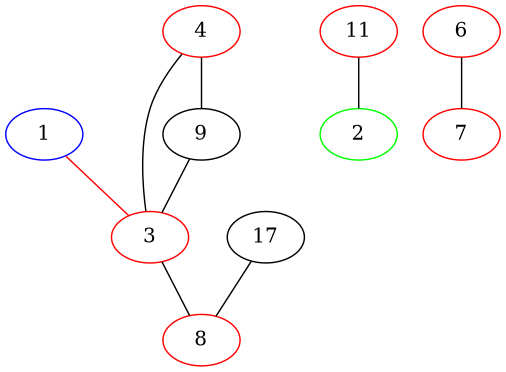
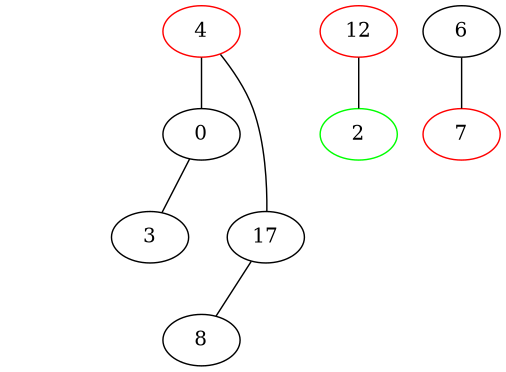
(359, 31) -> (359, 31)
(462, 31) -> (462, 31)
(146, 128) -> (259, 128)
(44, 134) -> none
(202, 134) -> (202, 134)
(150, 237) -> (150, 237)
(176, 289) -> none
(202, 340) -> (202, 340)
